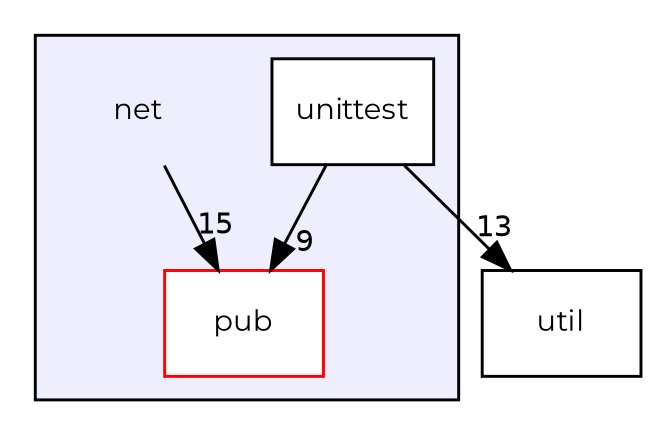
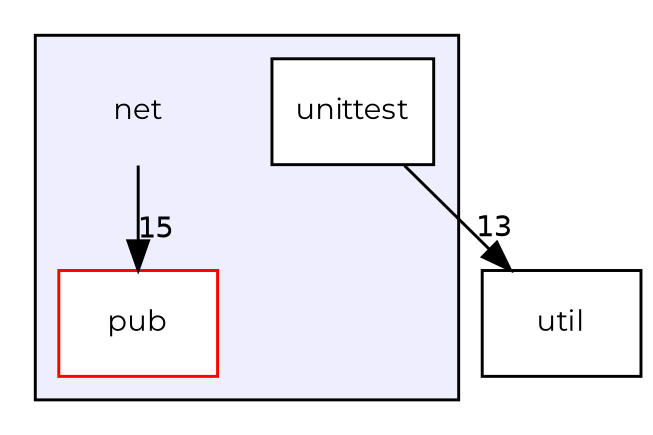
(305, 205) -> none
